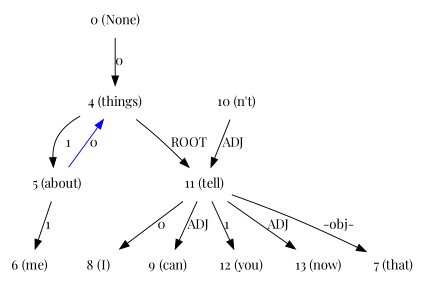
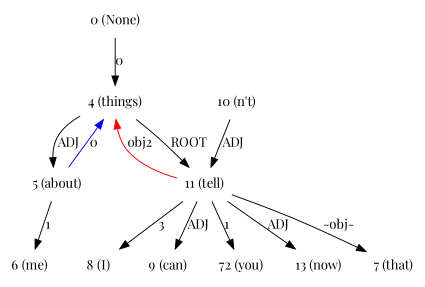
(69, 143) -> (69, 143)
none -> (140, 161)
(162, 225) -> (162, 225)
(241, 266) -> (241, 266)
